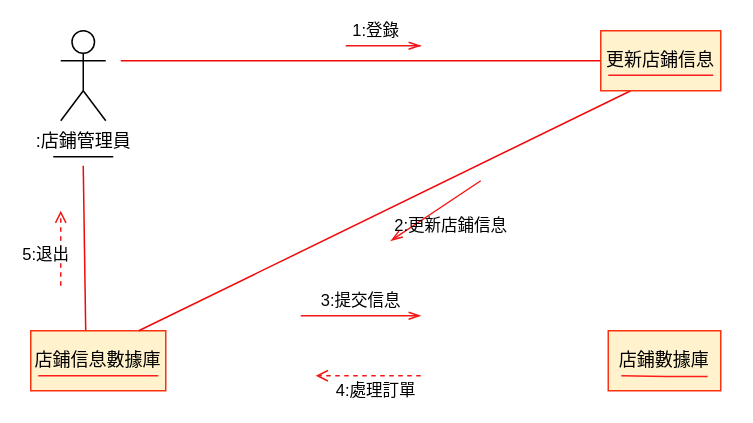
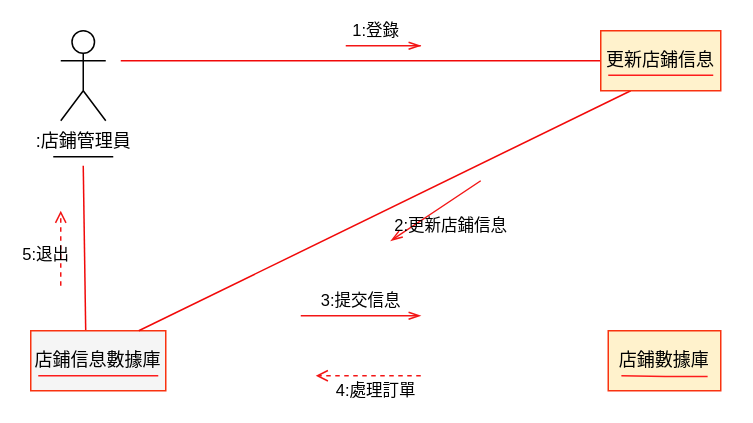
(98, 361) -> (98, 361)
